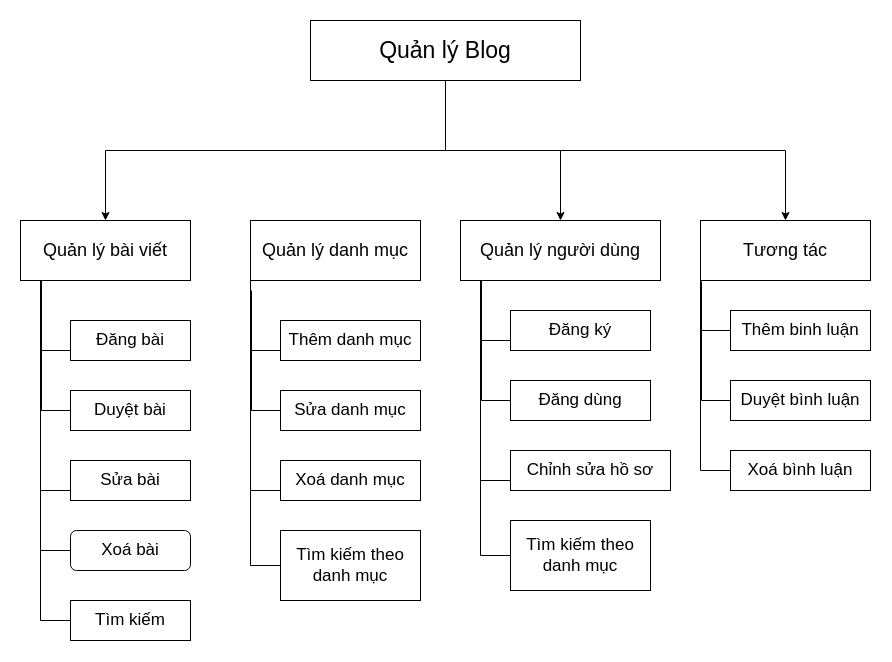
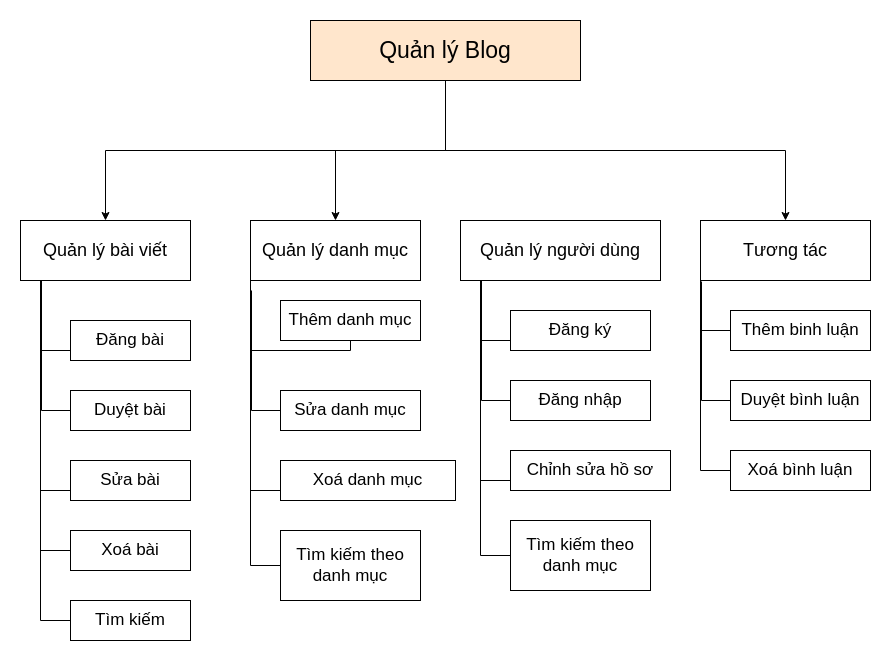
(446, 51) -> (446, 51)
(561, 183) -> (336, 183)
(351, 341) -> (351, 321)
(581, 401) -> (581, 401)
(351, 481) -> (368, 481)
(131, 551) -> (131, 551)
